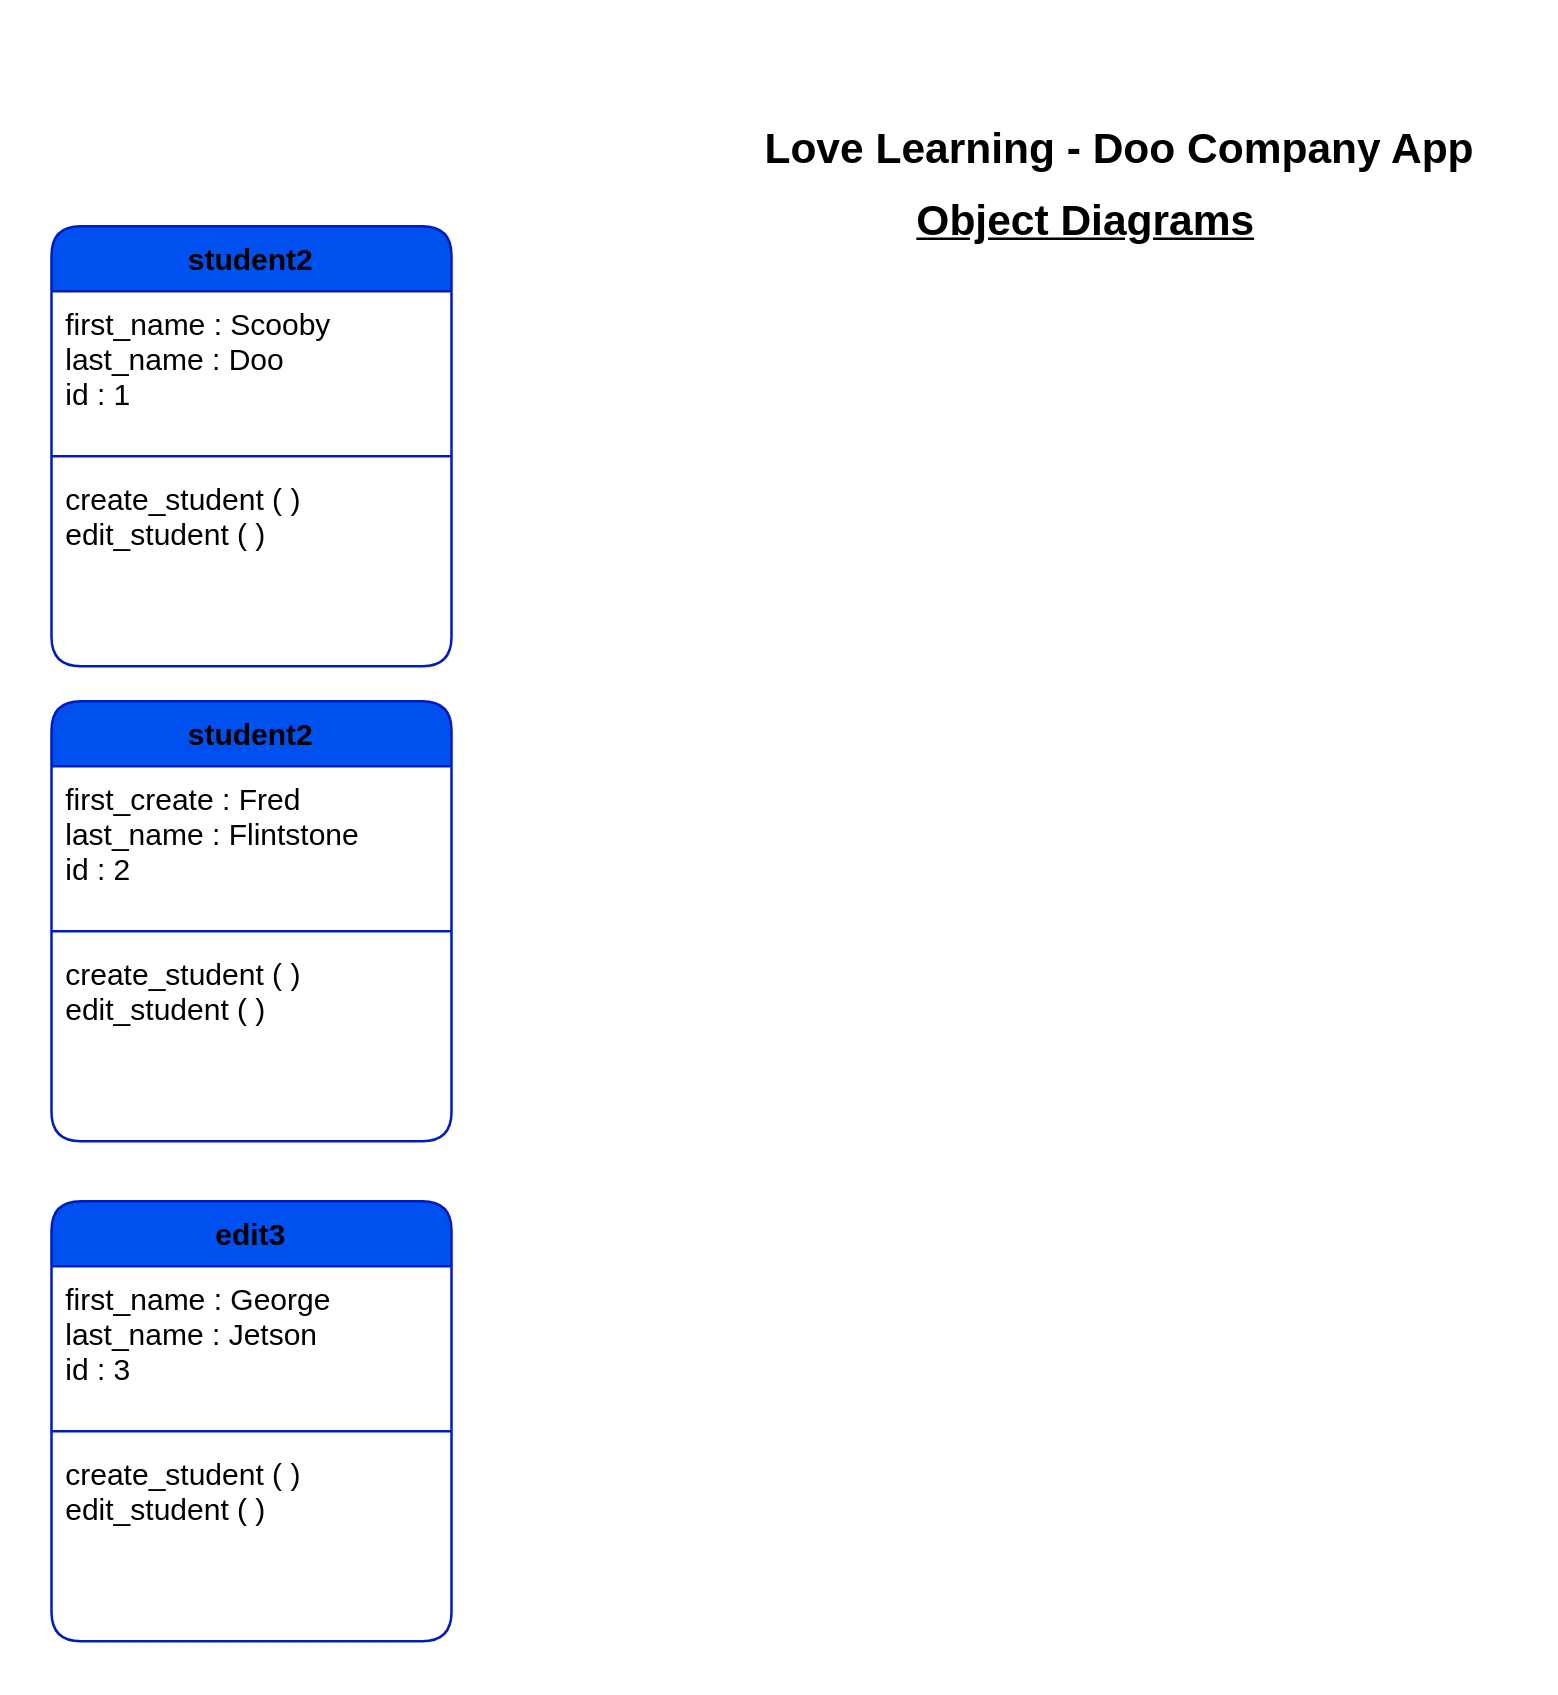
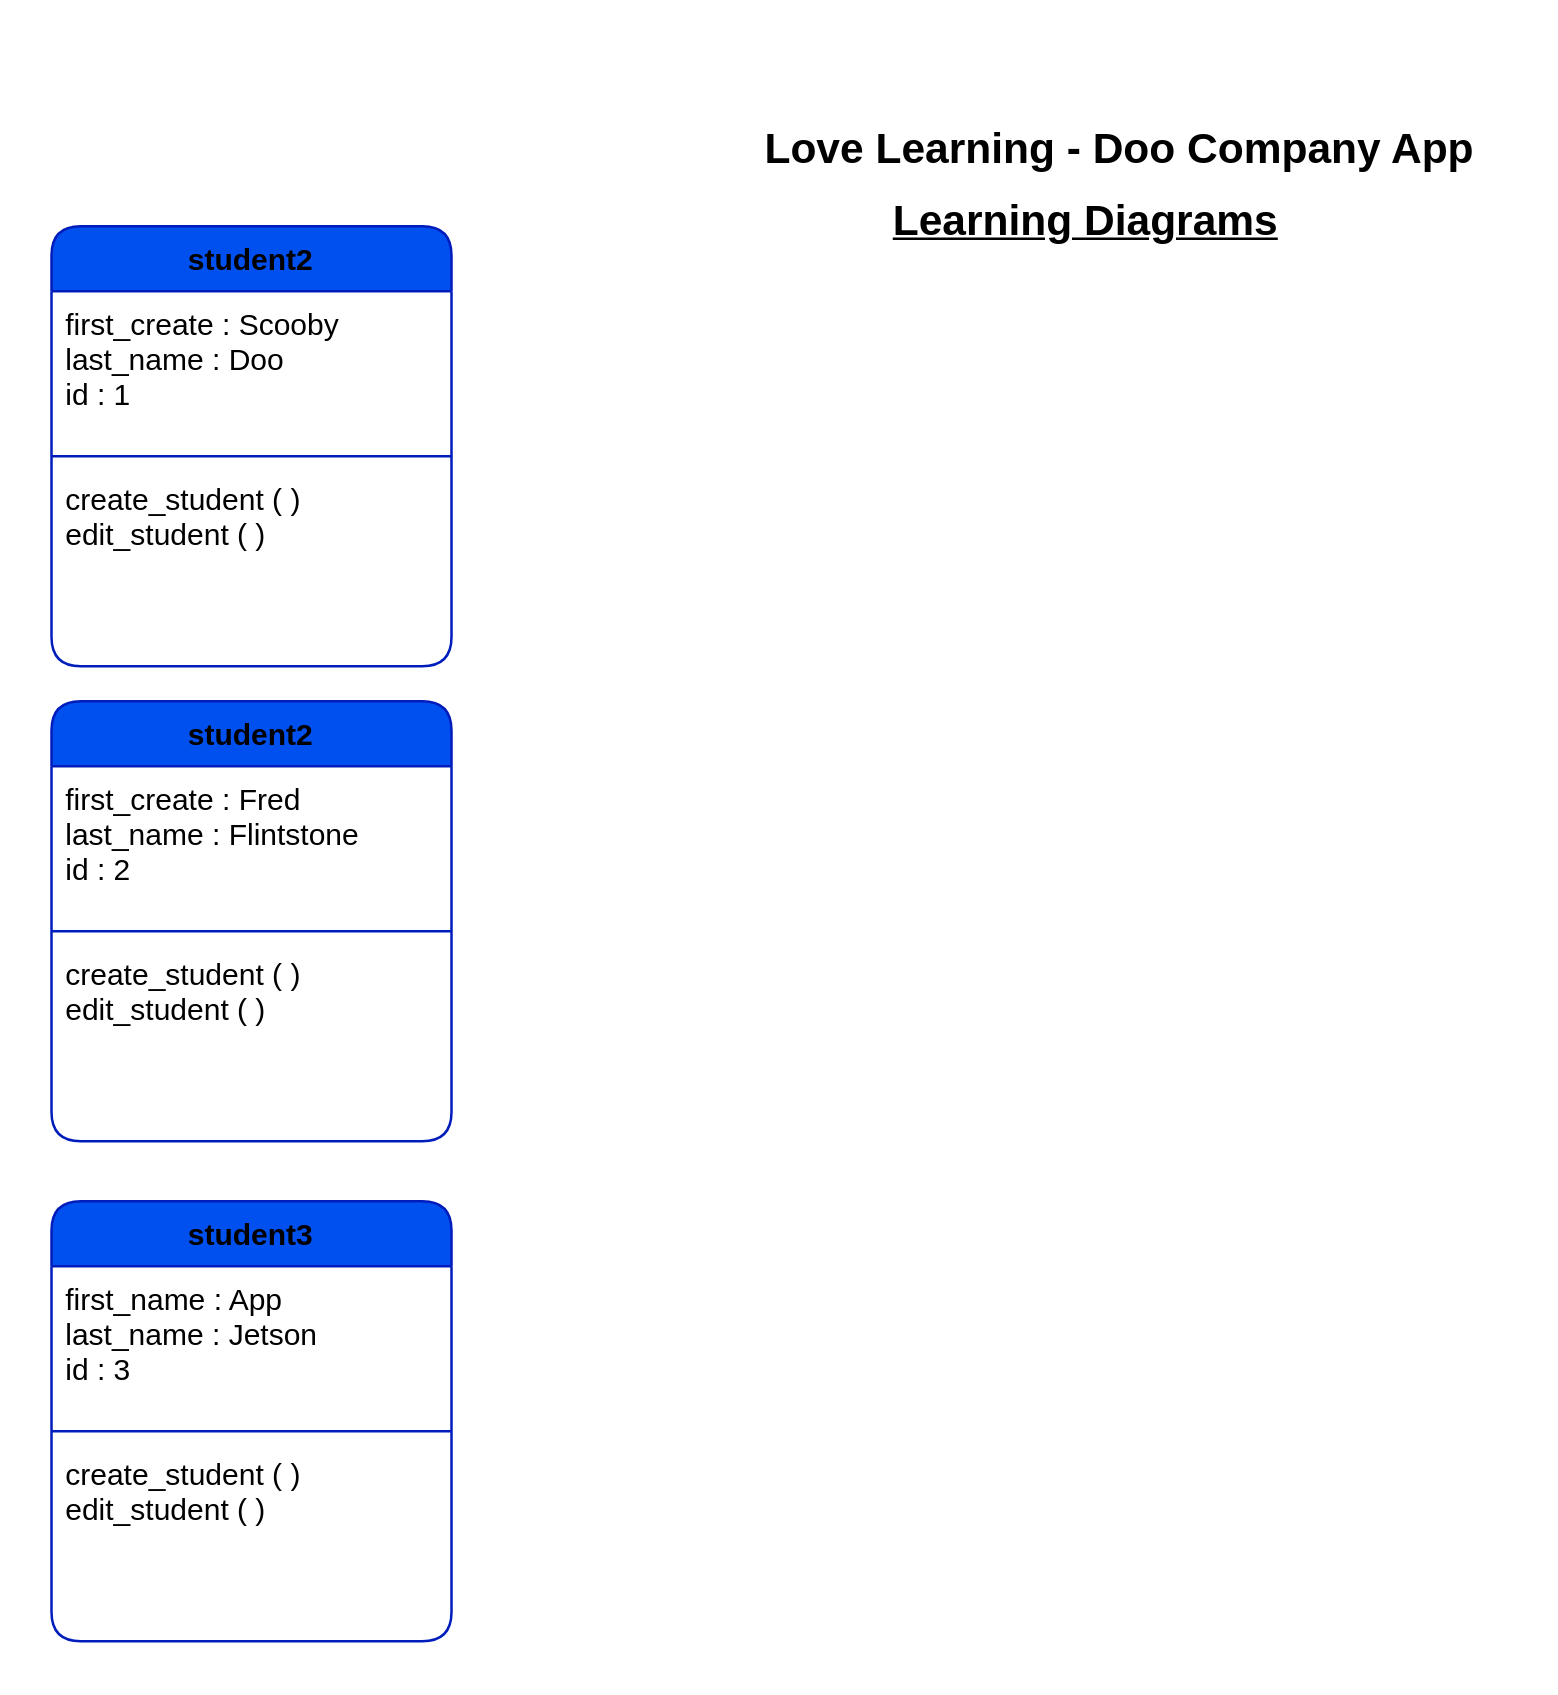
(1086, 224) -> (1086, 224)
(209, 325) -> (226, 325)
(250, 1235) -> (250, 1235)
(209, 1300) -> (184, 1300)
